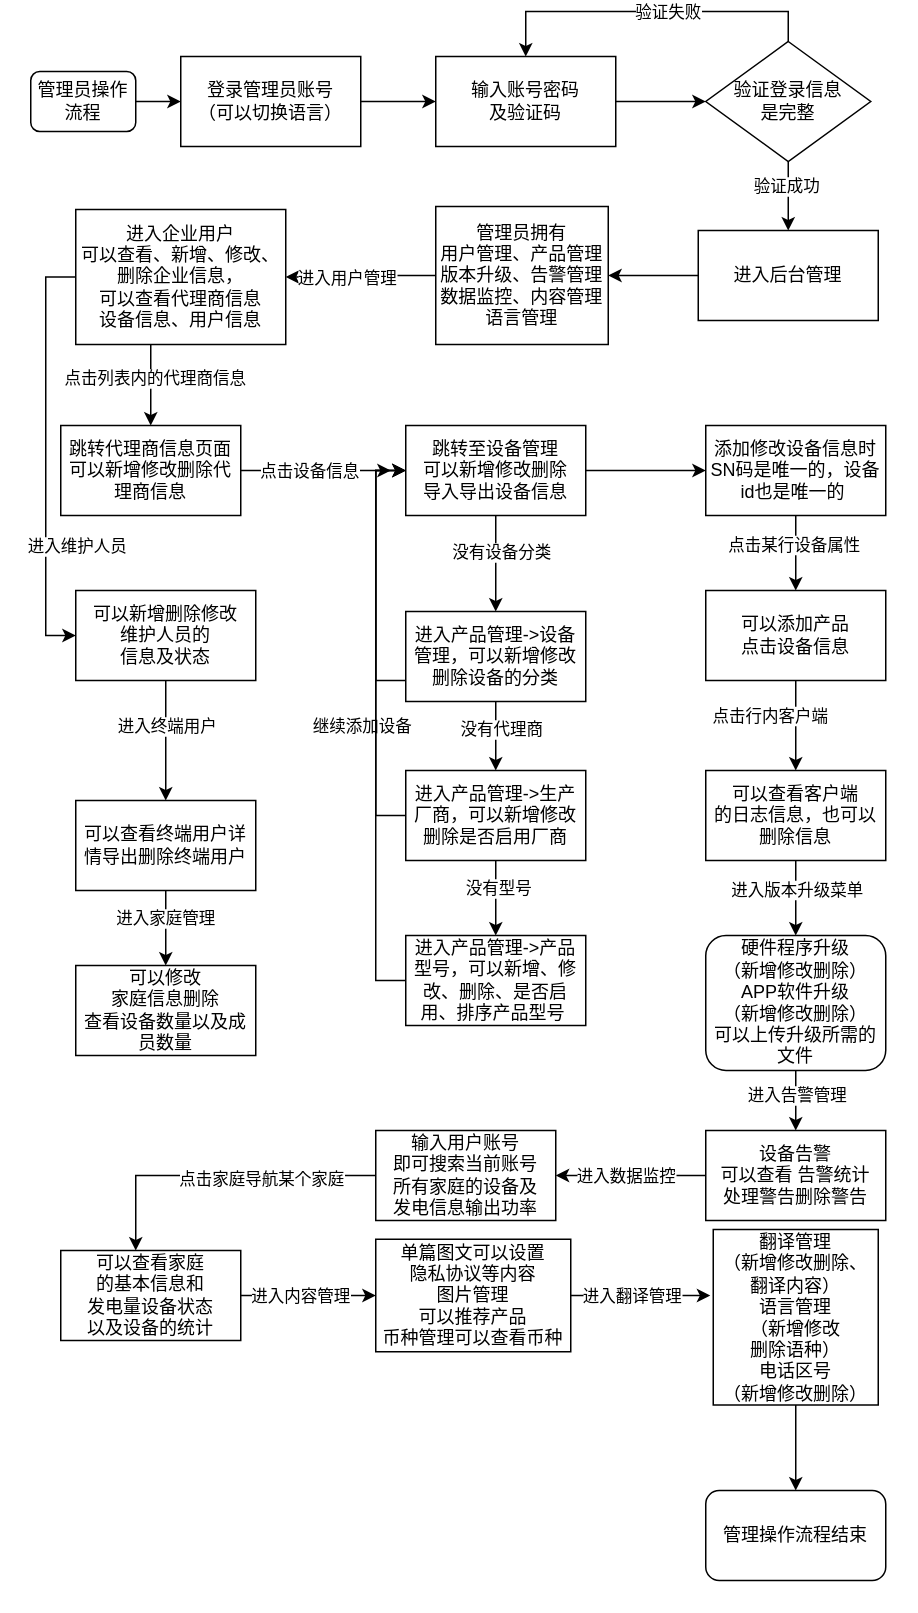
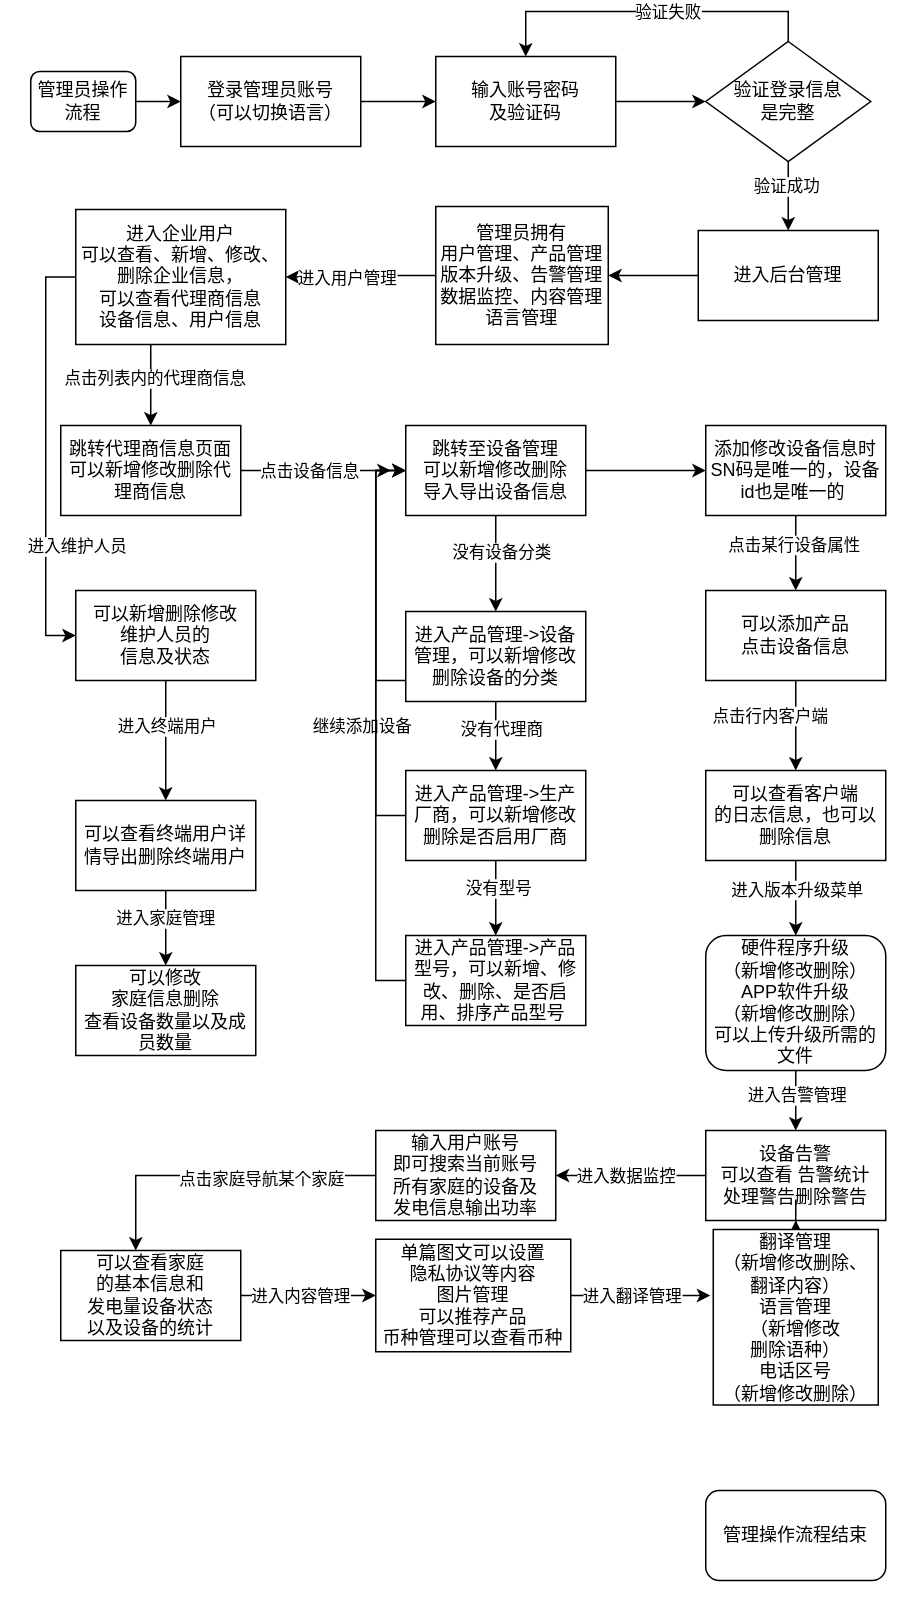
(796, 1442) -> (796, 1199)
